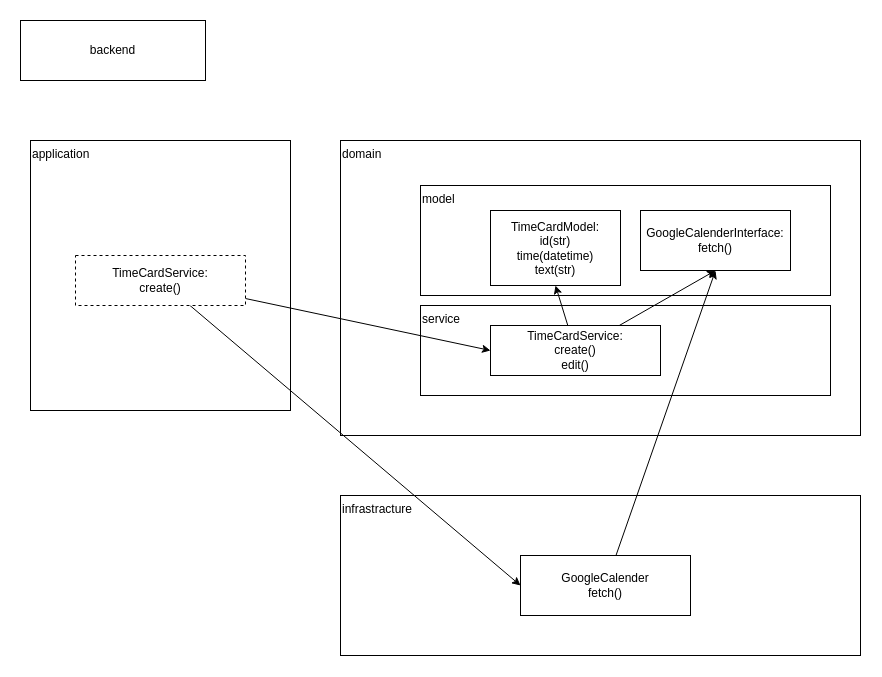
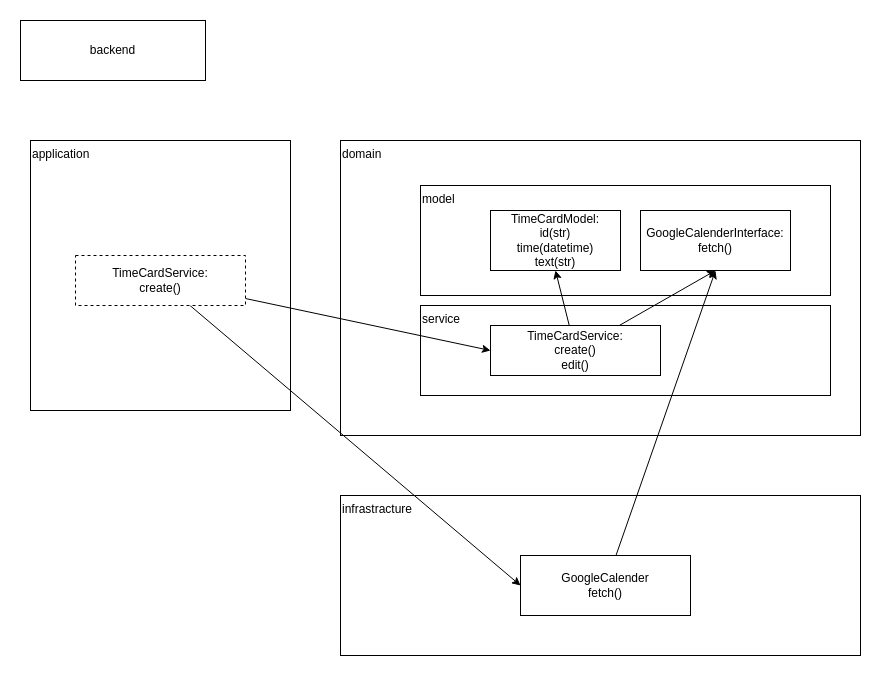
(556, 248) -> (556, 241)
